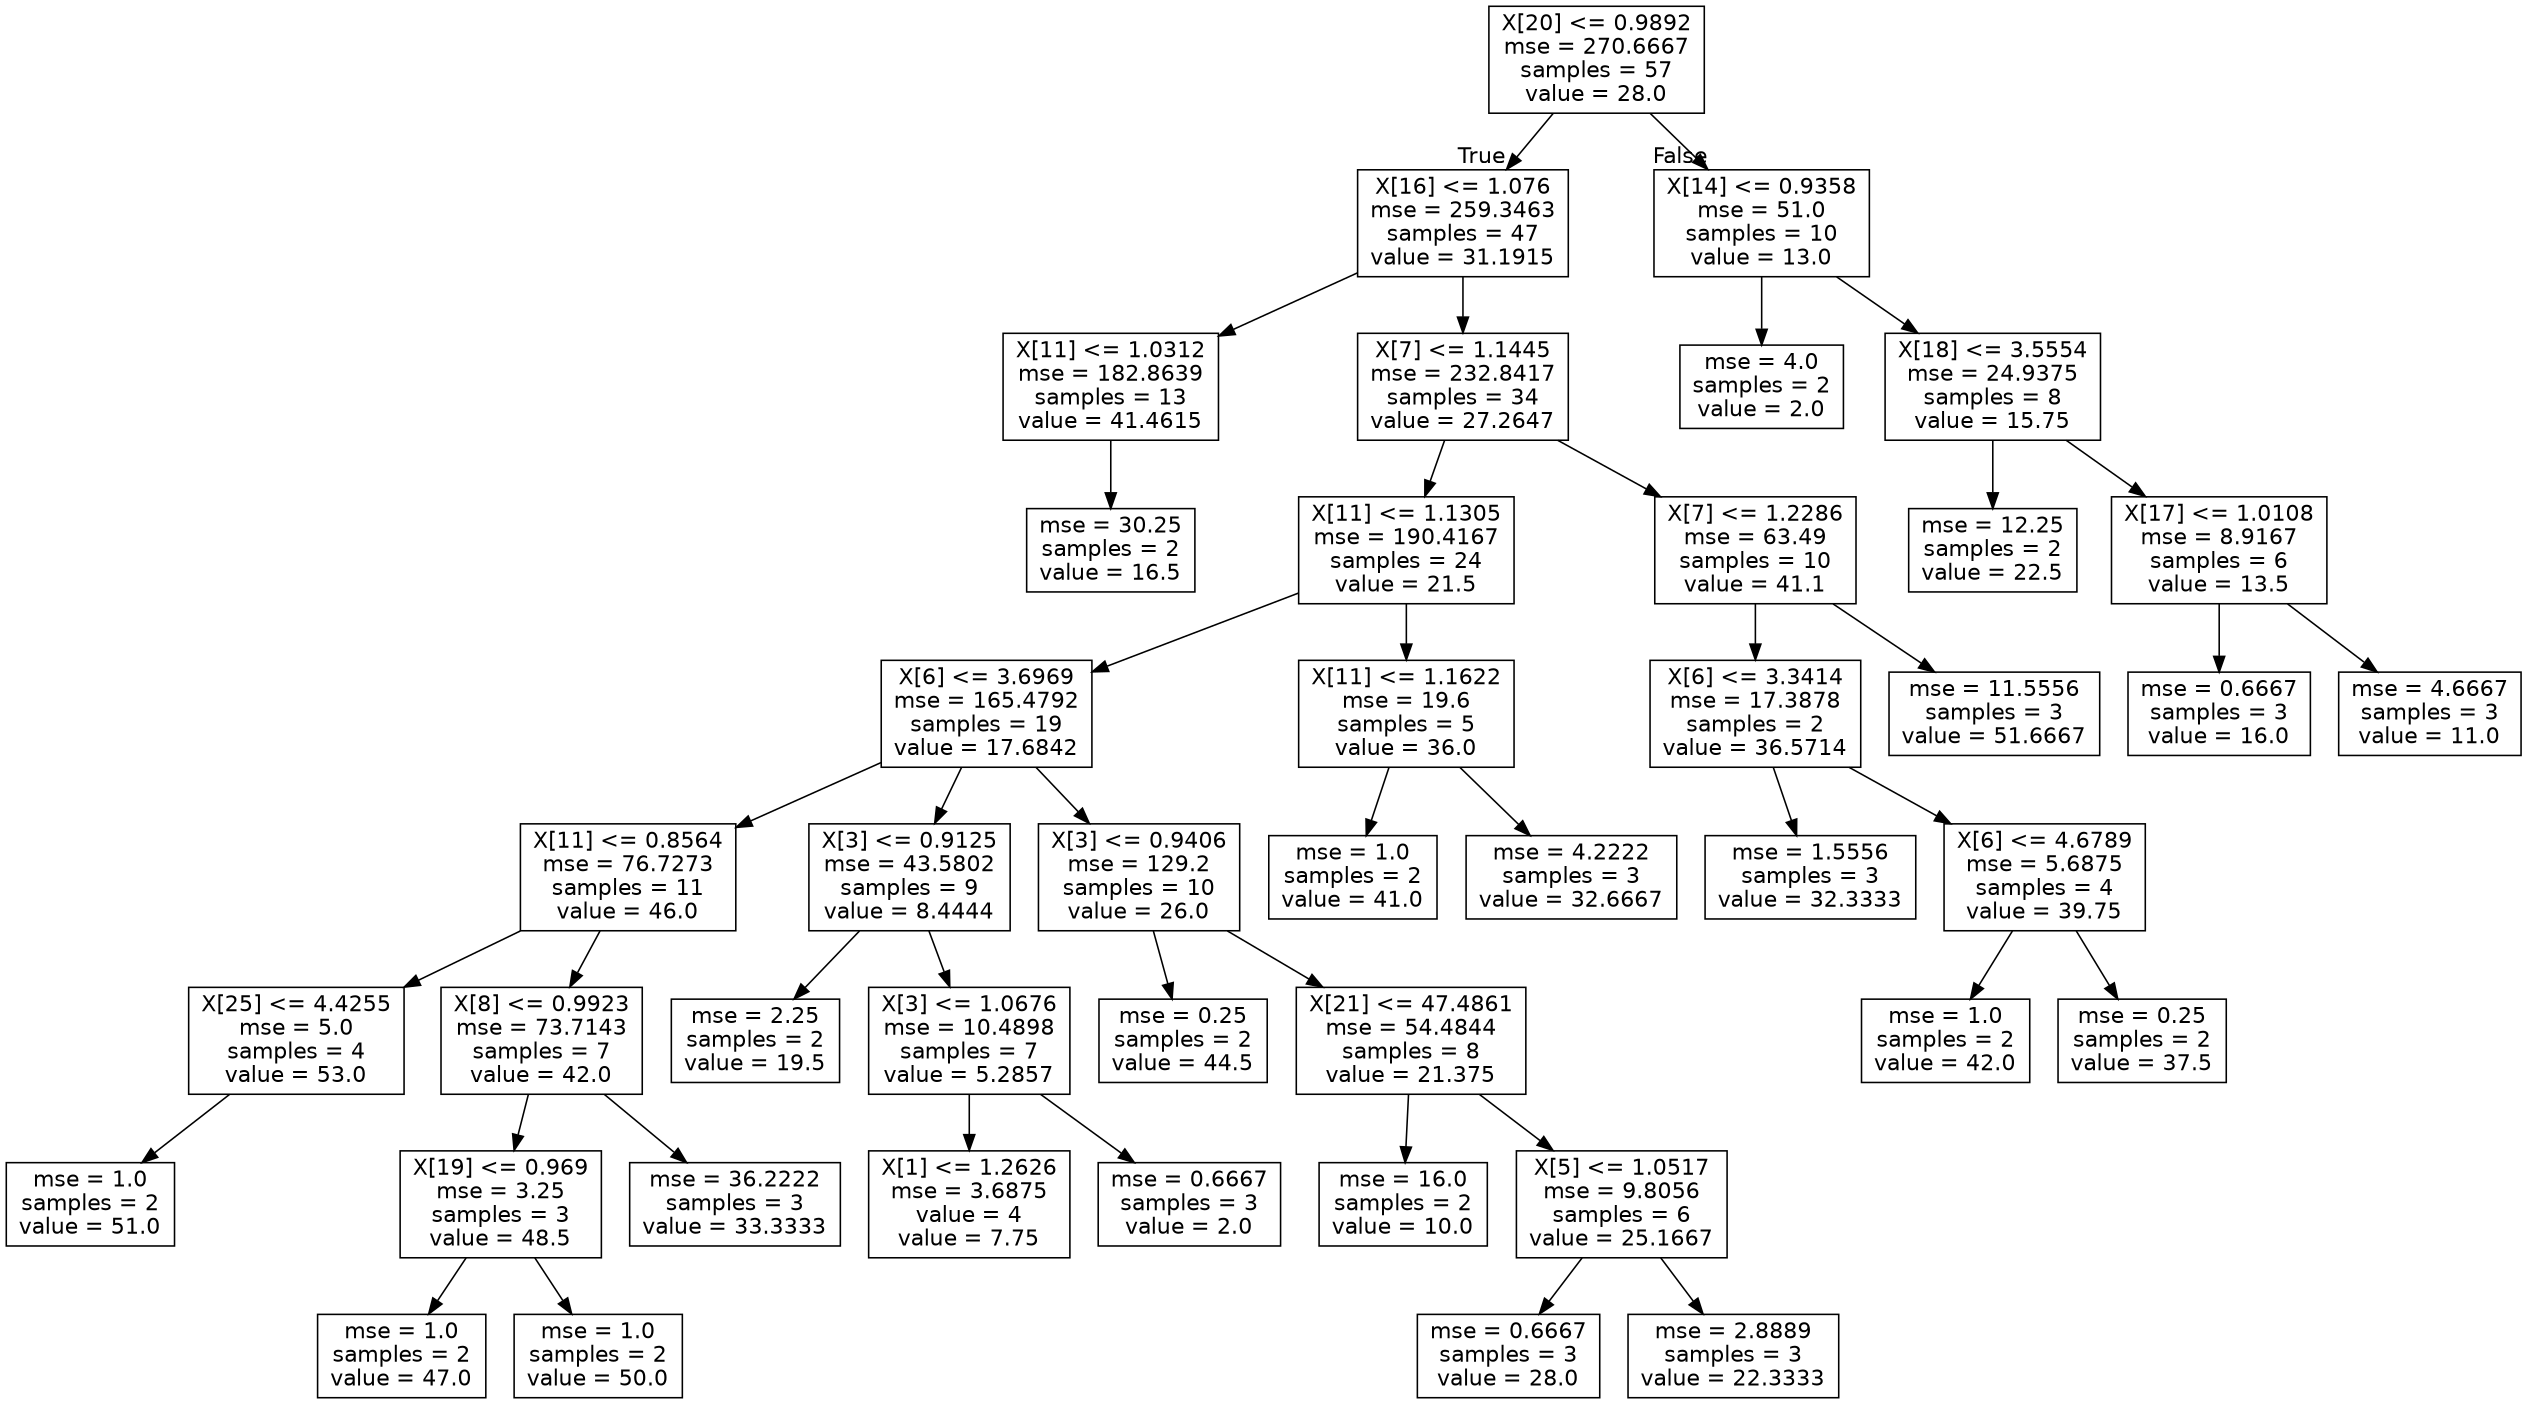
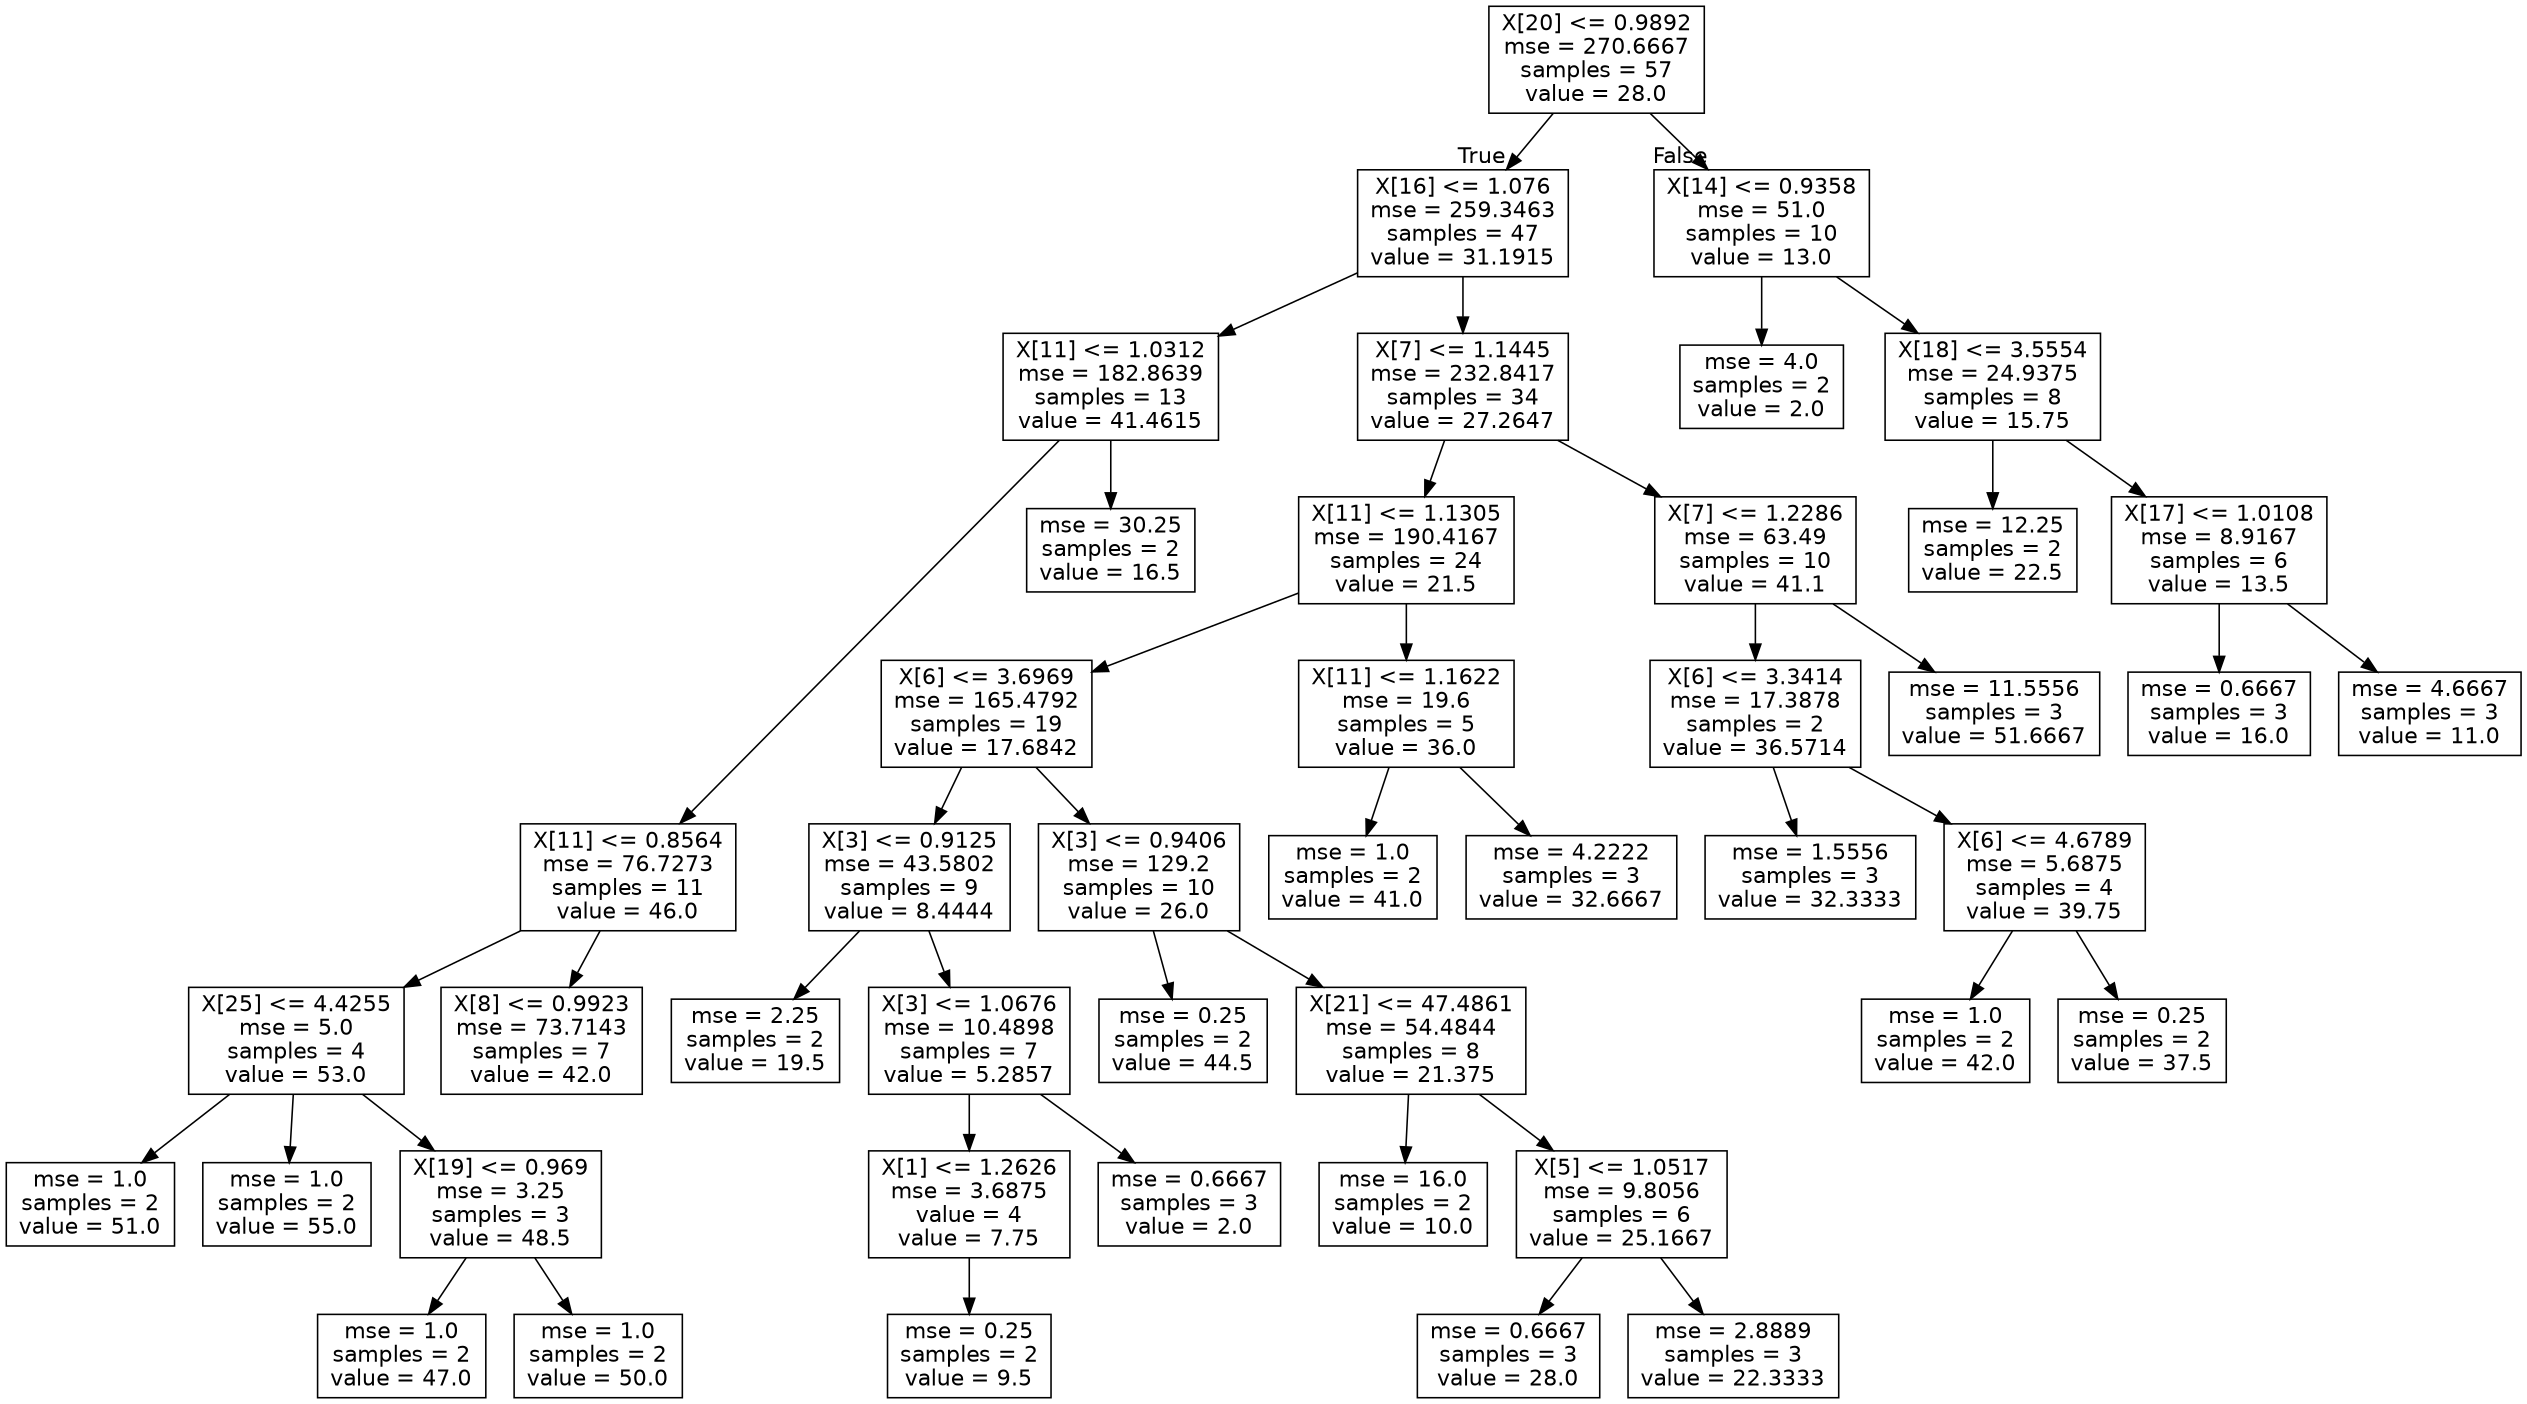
(816, 792) -> (875, 626)
(523, 1115) -> (392, 1117)
none -> (287, 1204)
(735, 1204) -> none
none -> (969, 1356)
